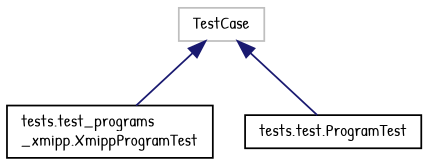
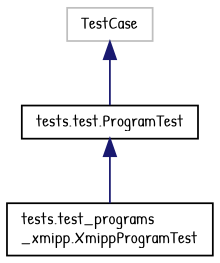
(164, 79) -> (110, 180)
